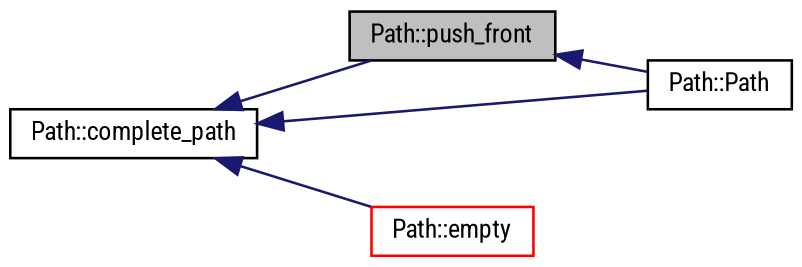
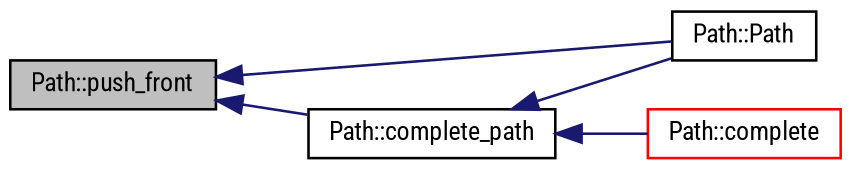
(306, 81) -> (275, 110)
(452, 231) -> (744, 134)
